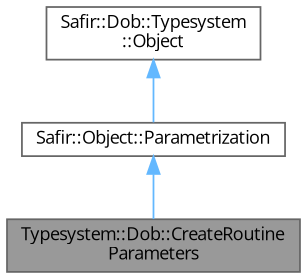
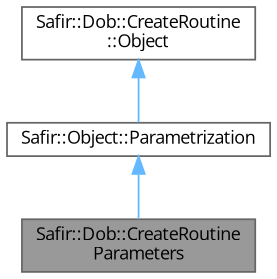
(153, 33) -> (139, 33)
(153, 246) -> (139, 246)
